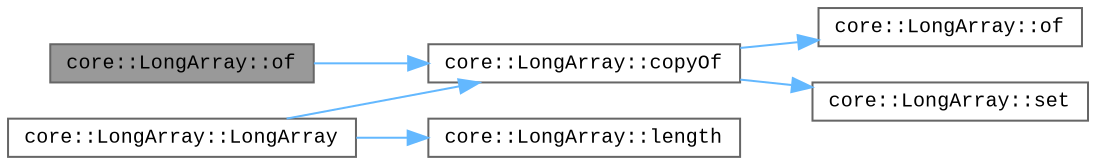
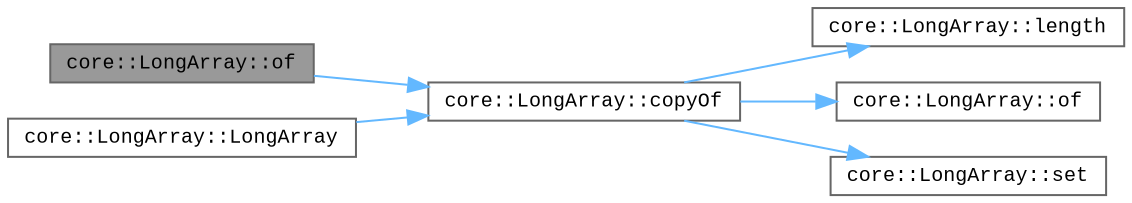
(382, 138) -> (766, 66)
